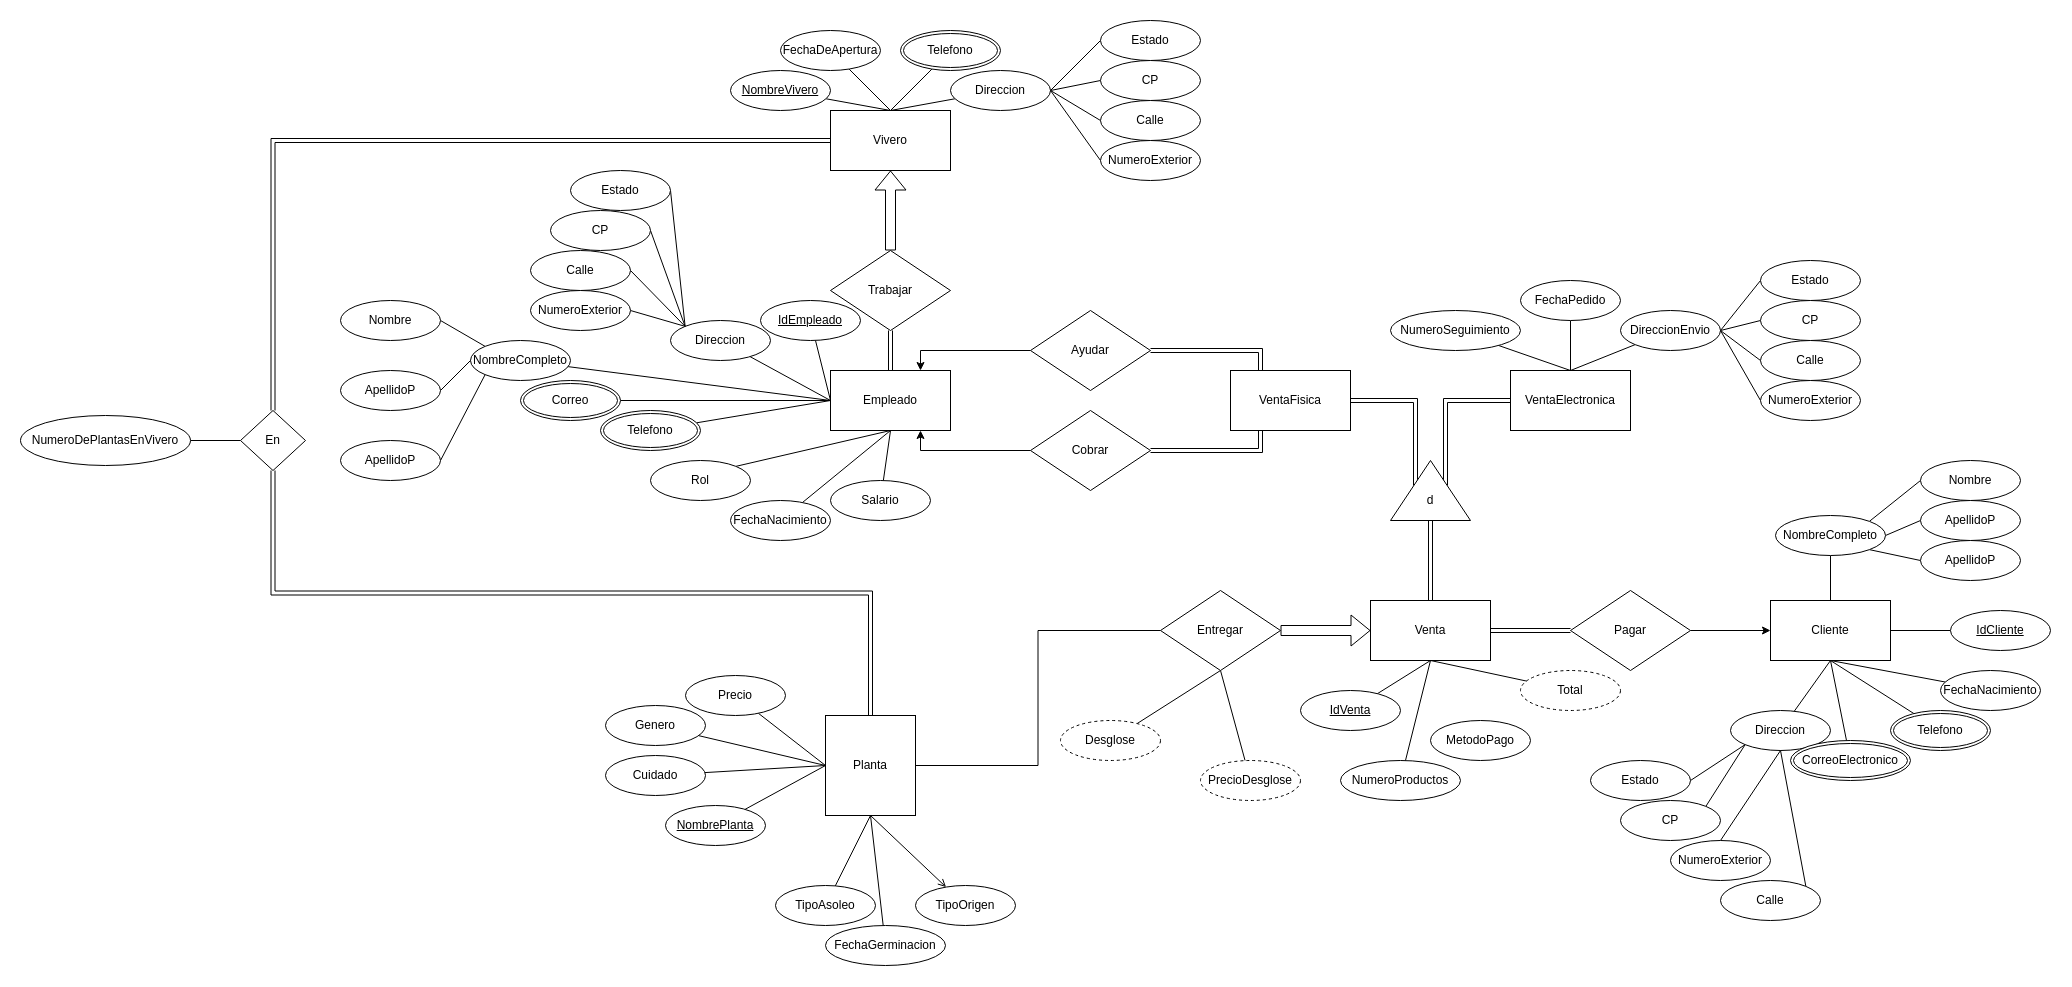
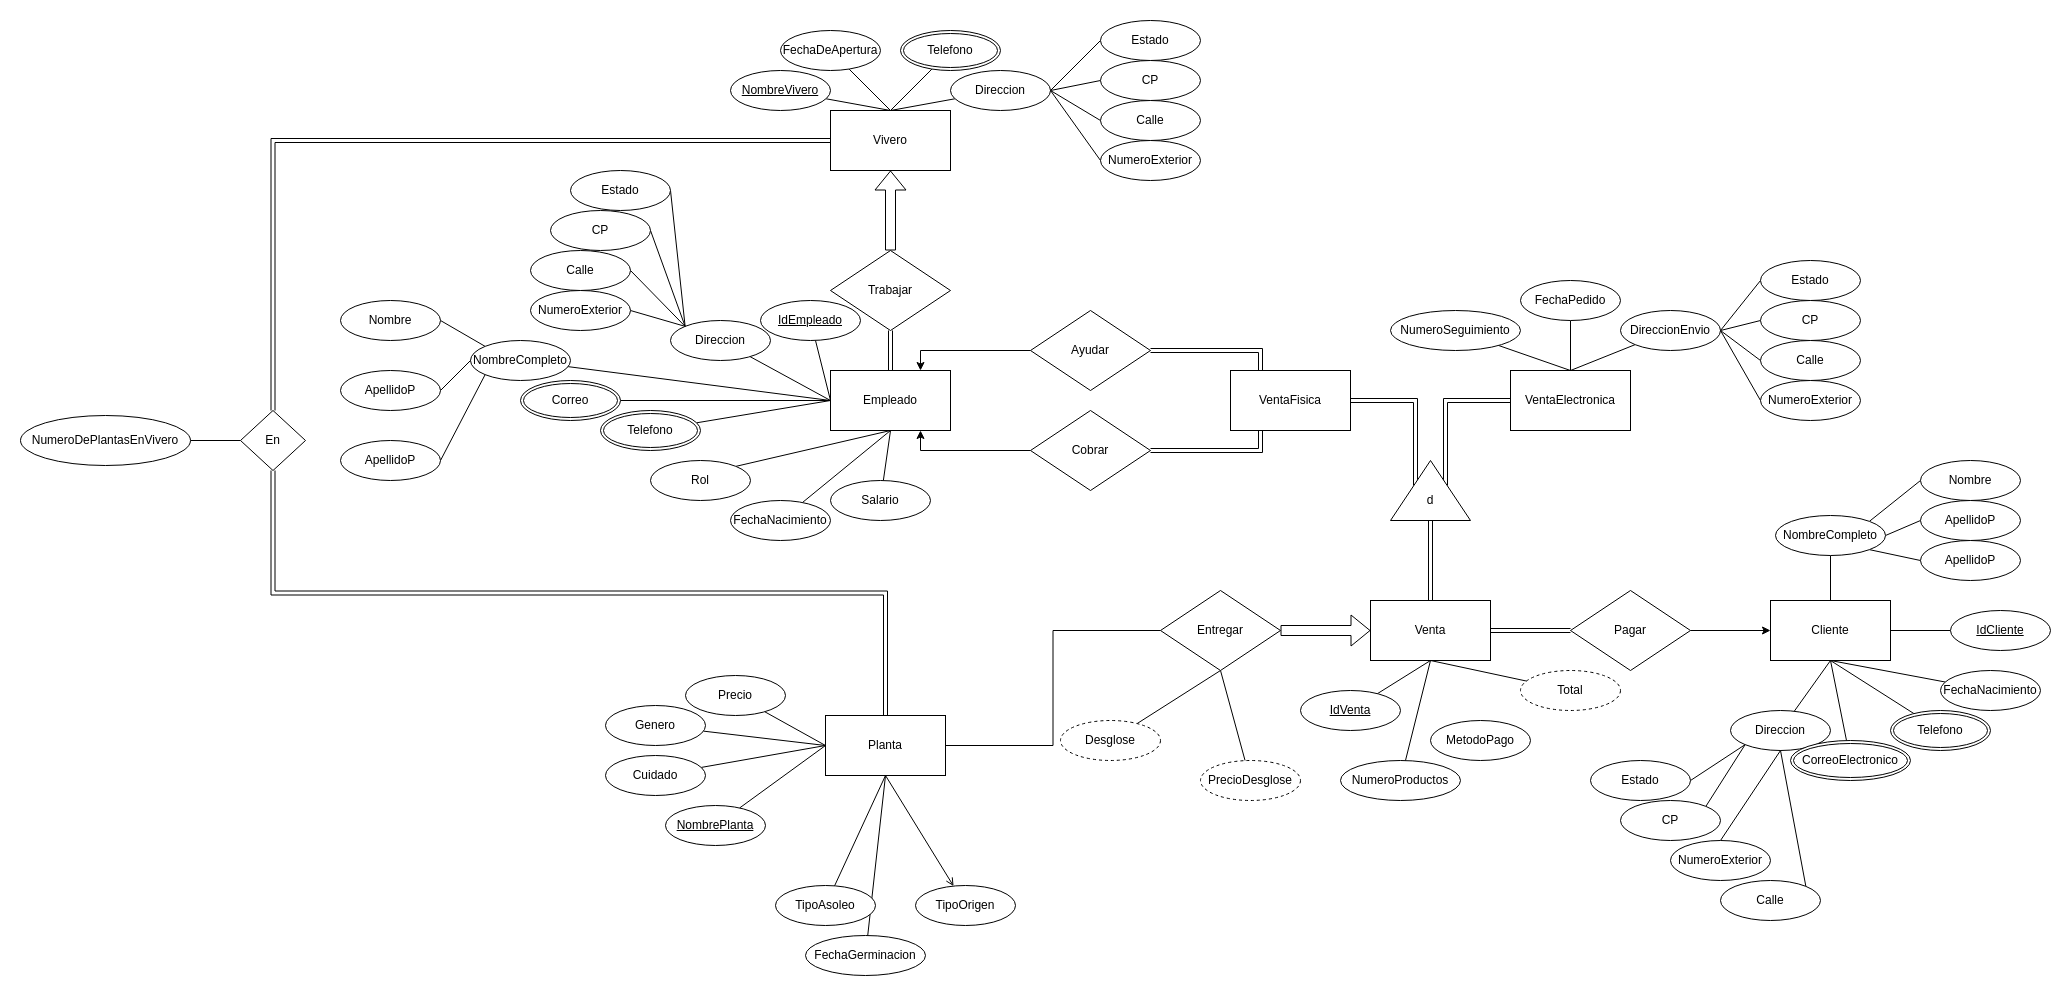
(871, 766) -> (886, 746)
(886, 946) -> (866, 956)
